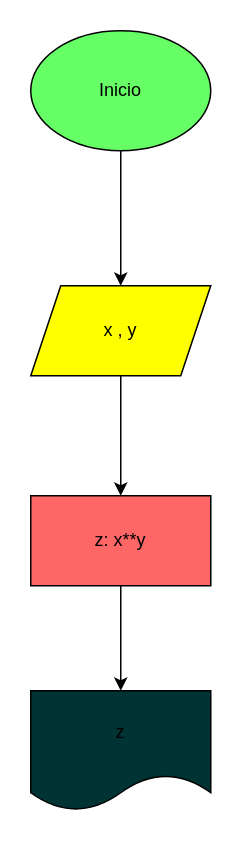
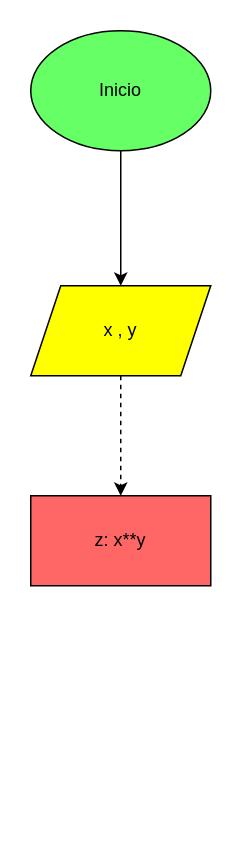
(121, 431) -> (121, 431)
(121, 633) -> none
(121, 751) -> none
